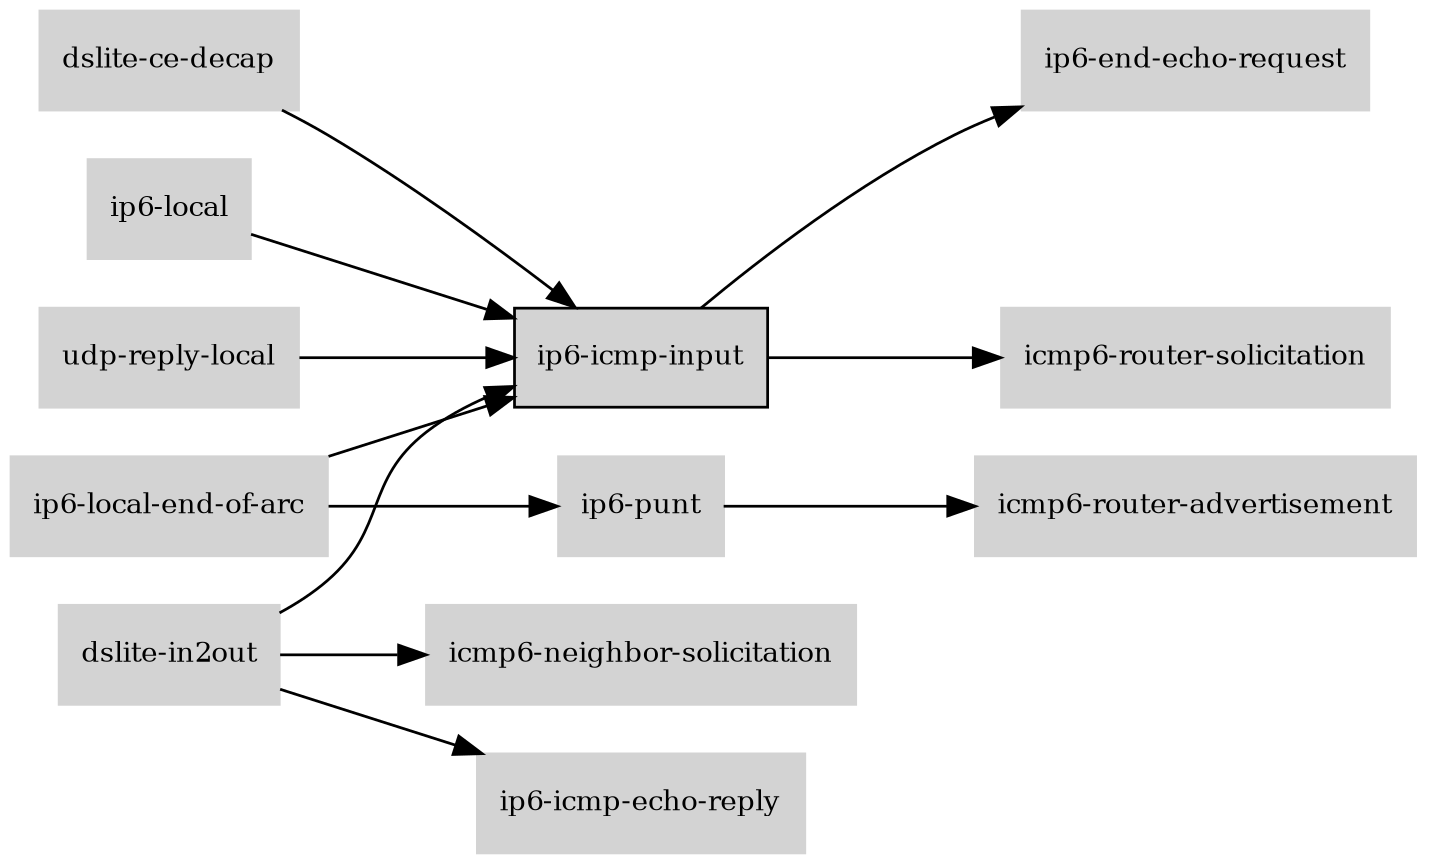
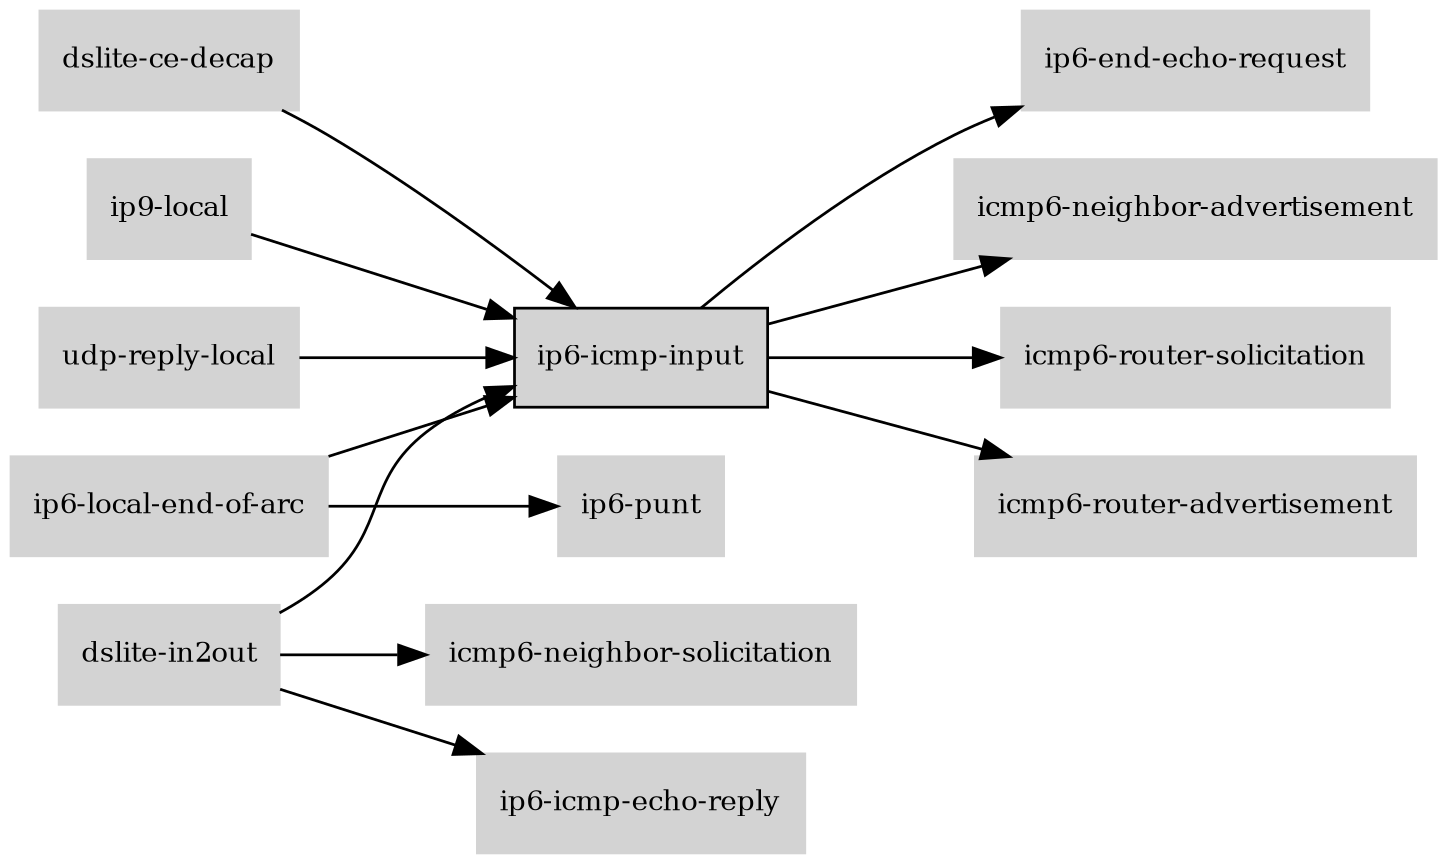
(169, 209) -> (169, 209)
none -> (1195, 209)
(835, 506) -> (875, 420)
